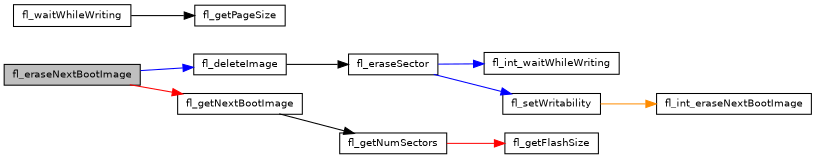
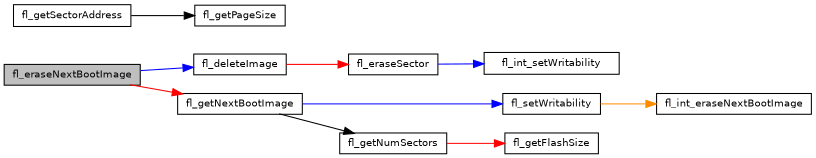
(72, 16) -> (72, 16)
(552, 63) -> (552, 63)
(312, 64) -> (312, 64)
(467, 83) -> (397, 104)
